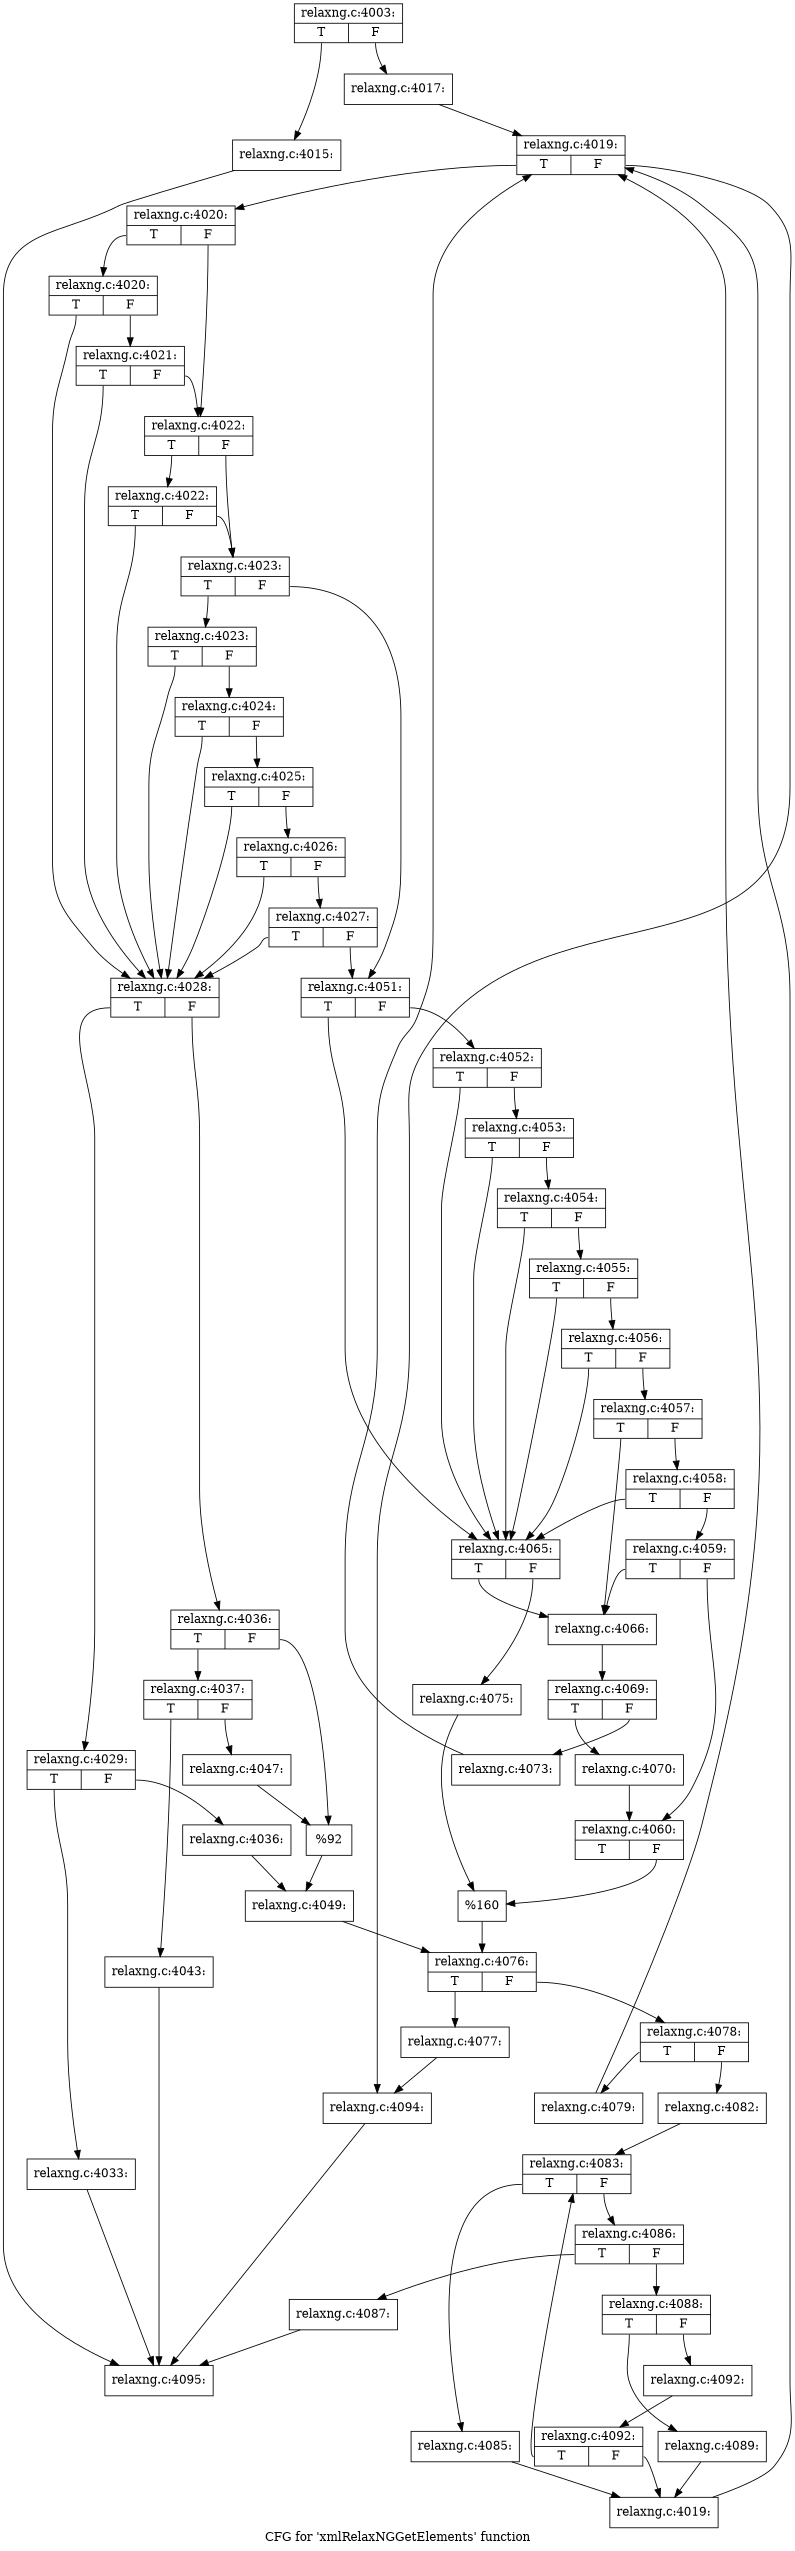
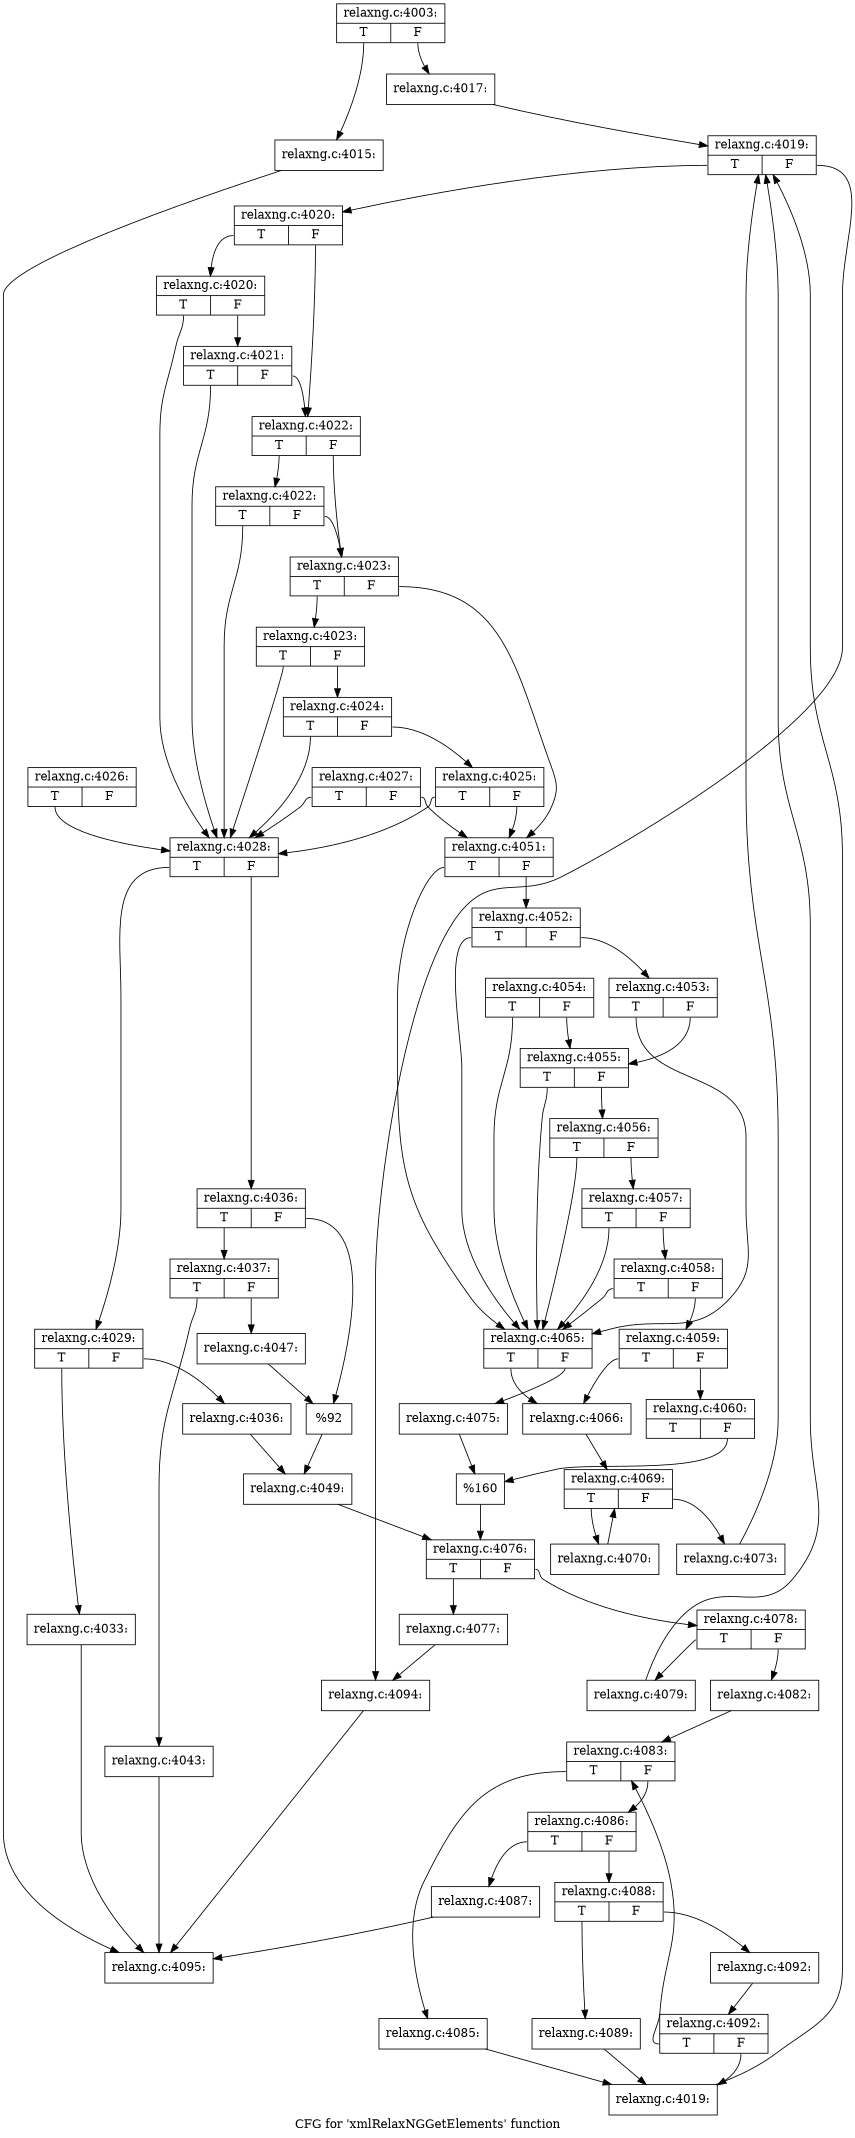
(286, 818) -> (516, 818)
(318, 888) -> none
(547, 1169) -> (672, 1049)
(613, 1522) -> (595, 1279)
(629, 1799) -> (610, 1531)
